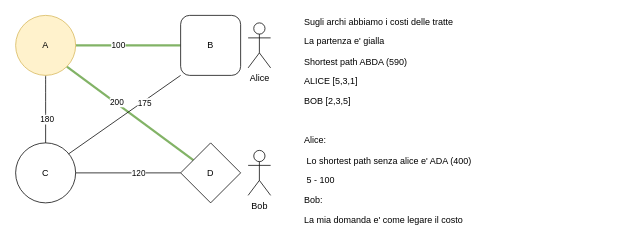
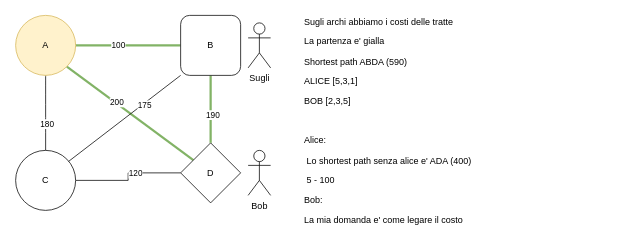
(260, 79) -> (260, 79)
none -> (210, 109)
(45, 173) -> (45, 180)
